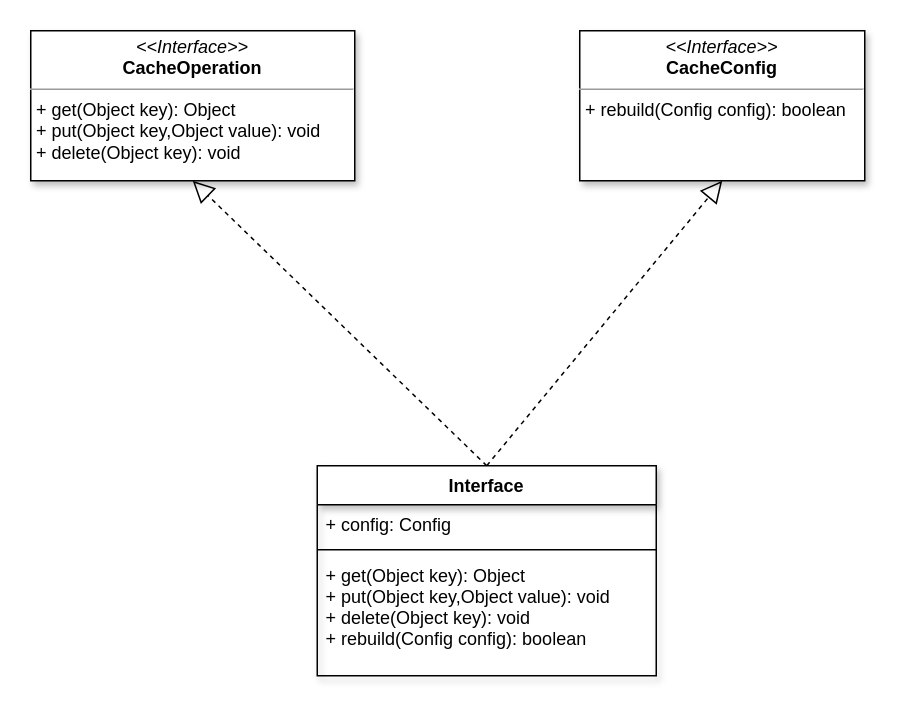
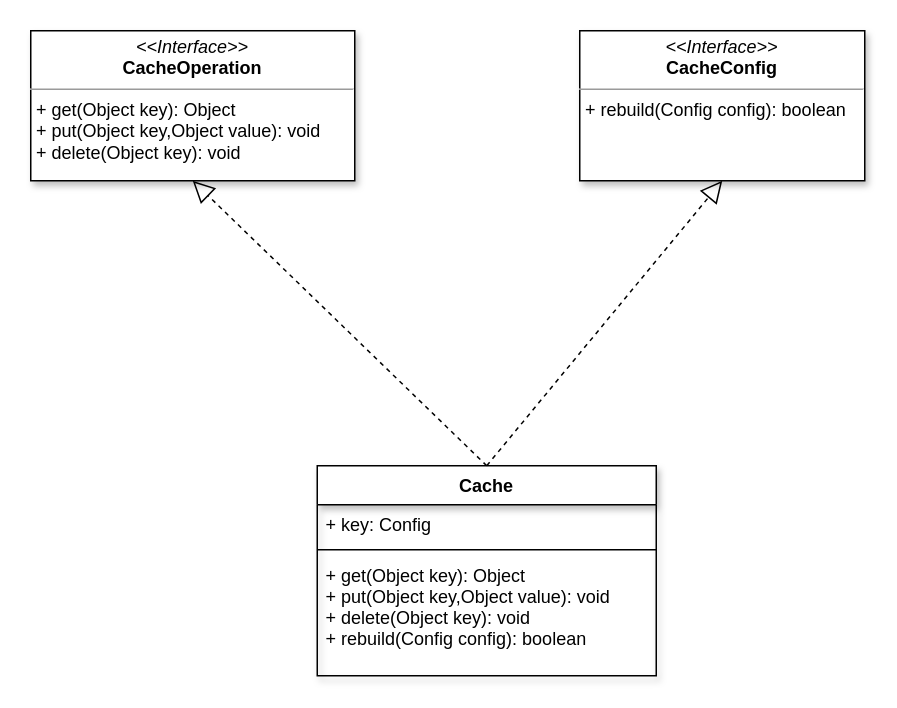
(486, 486) -> (486, 486)
(394, 525) -> (382, 525)
